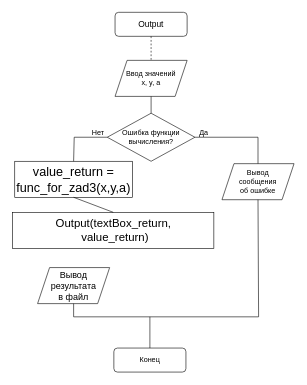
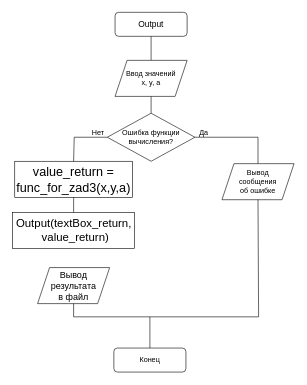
(151, 47) -> (151, 47)
(113, 230) -> (74, 230)
